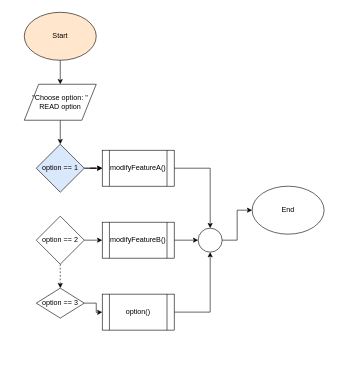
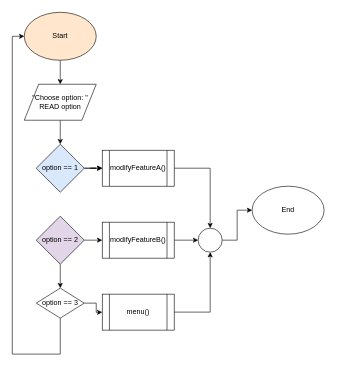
none -> (14, 36)
(60, 240) -> (60, 240)
(60, 273) -> (60, 273)
(138, 312) -> (138, 312)
